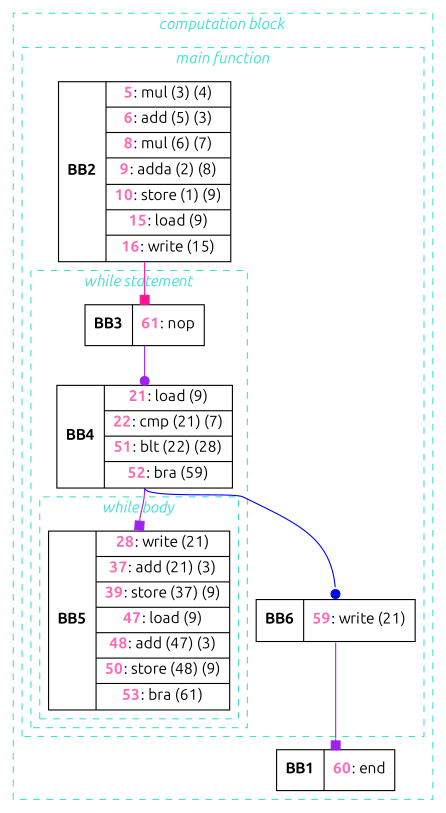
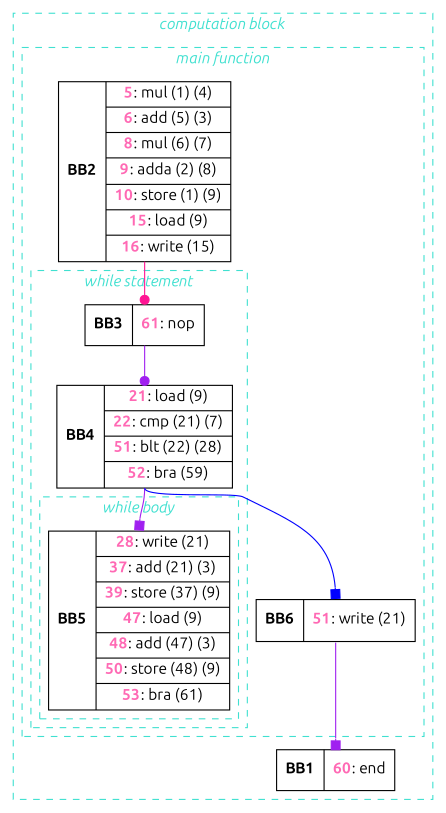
(173, 93) -> (173, 93)
(145, 278) -> (145, 278)
(259, 505) -> (259, 505)
(322, 619) -> (322, 619)
